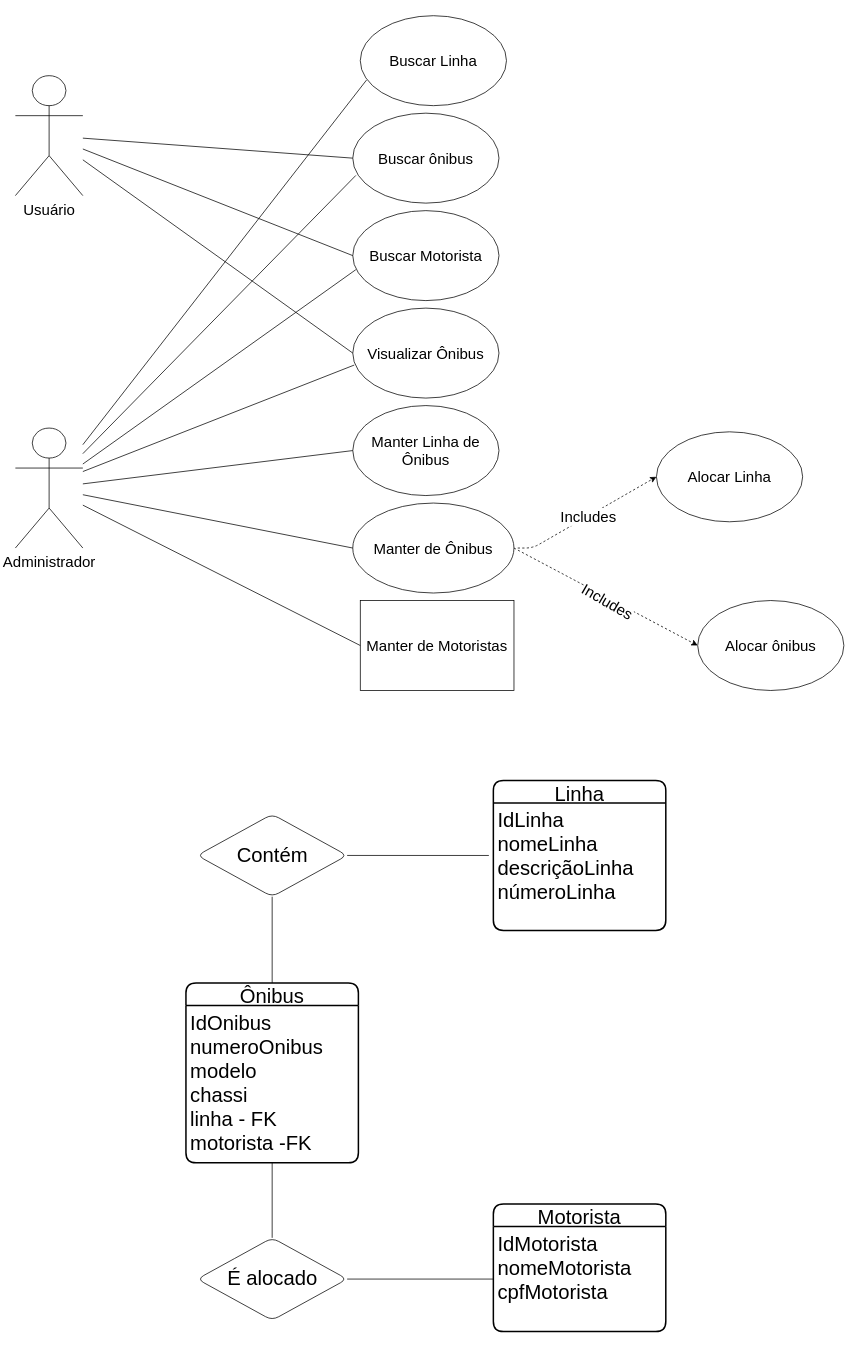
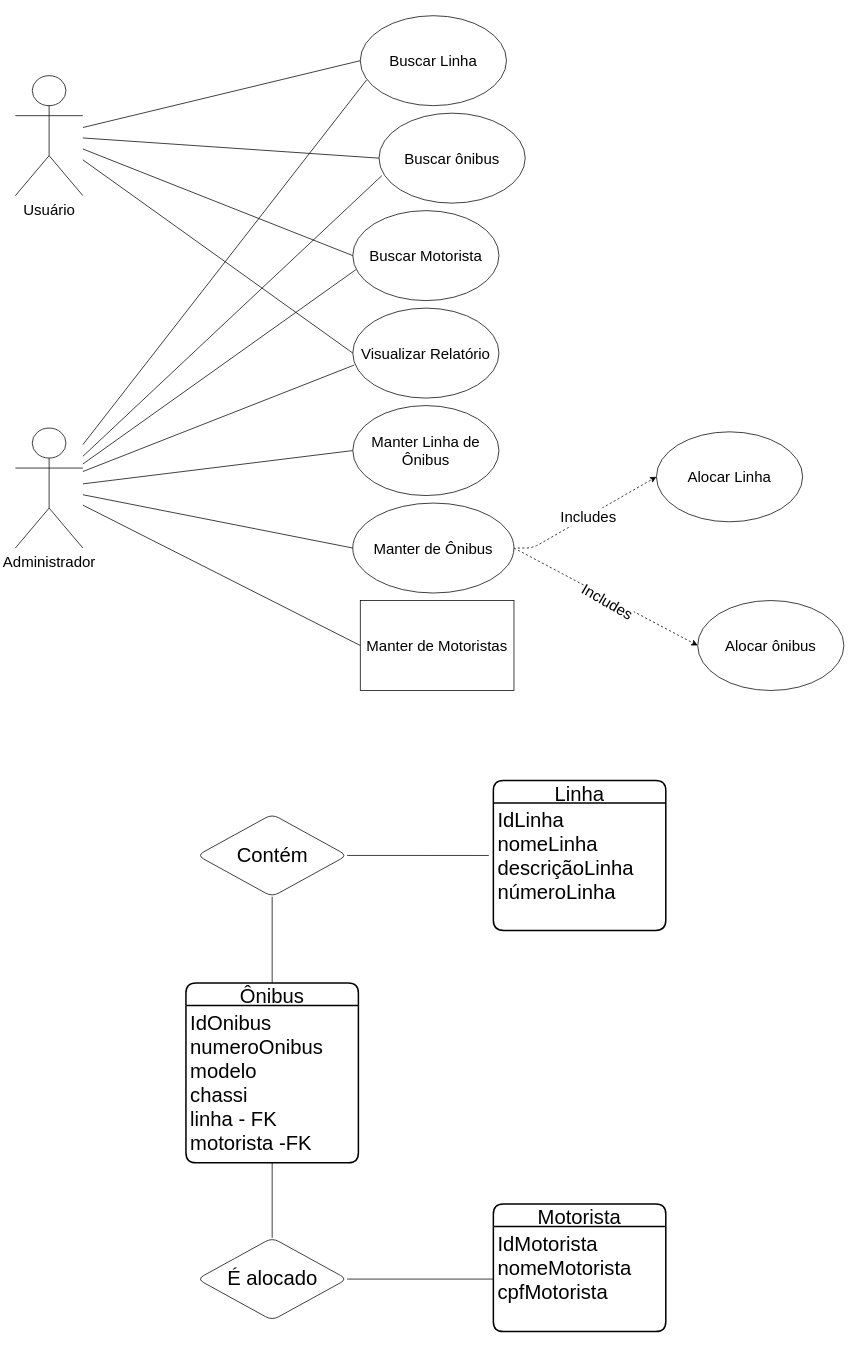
none -> (221, 94)
(426, 158) -> (452, 158)
(426, 353) -> (426, 353)
